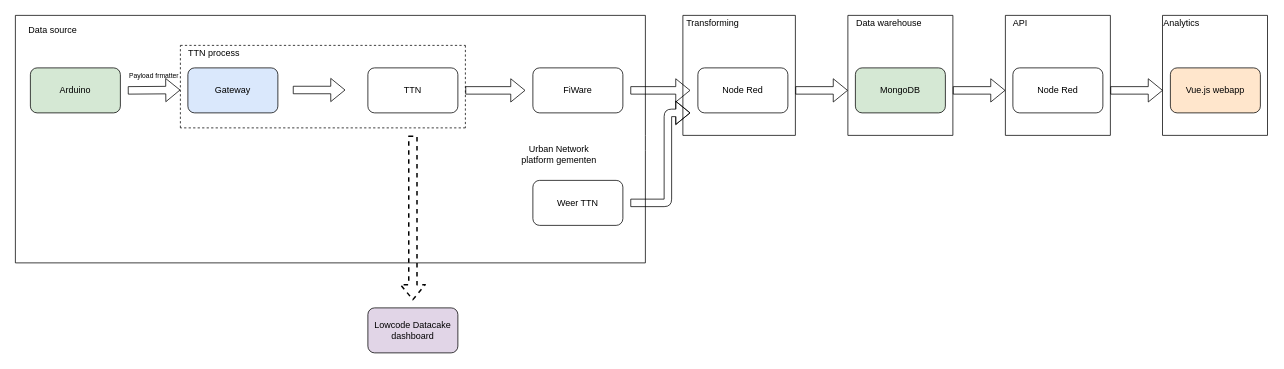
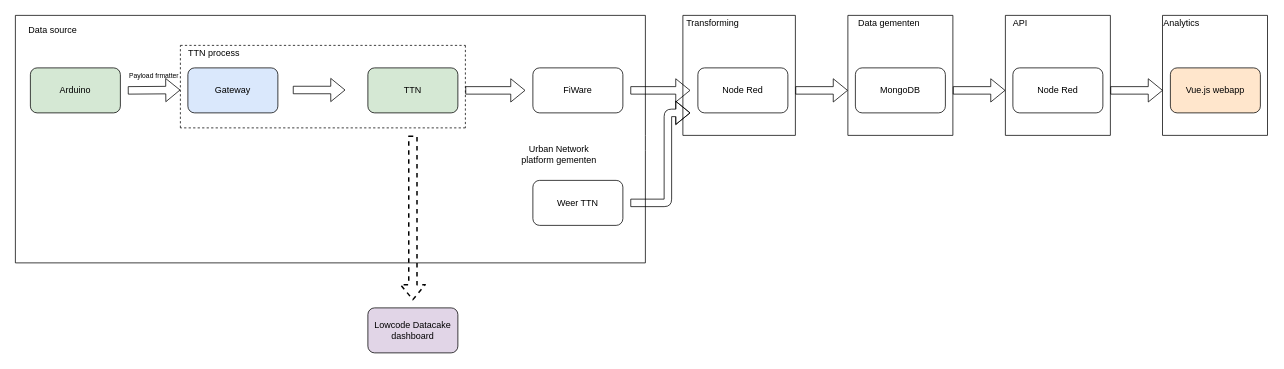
(889, 23) -> (889, 23)
(413, 90) -> (413, 90)
(900, 90) -> (900, 90)
